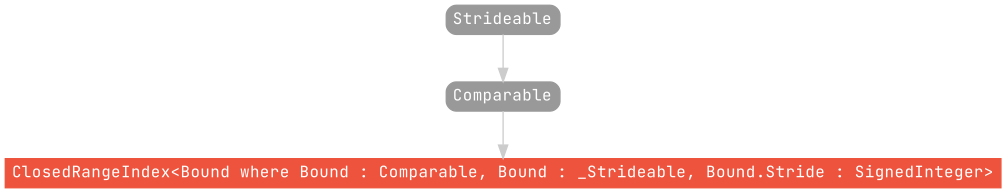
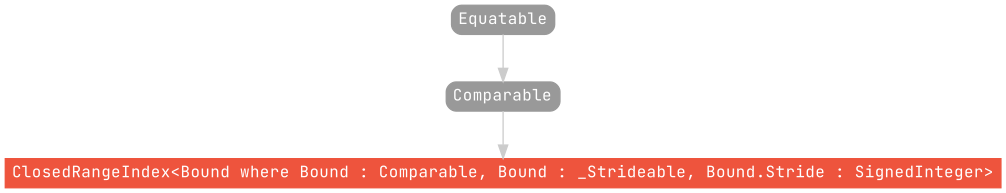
(503, 20) -> (503, 20)
